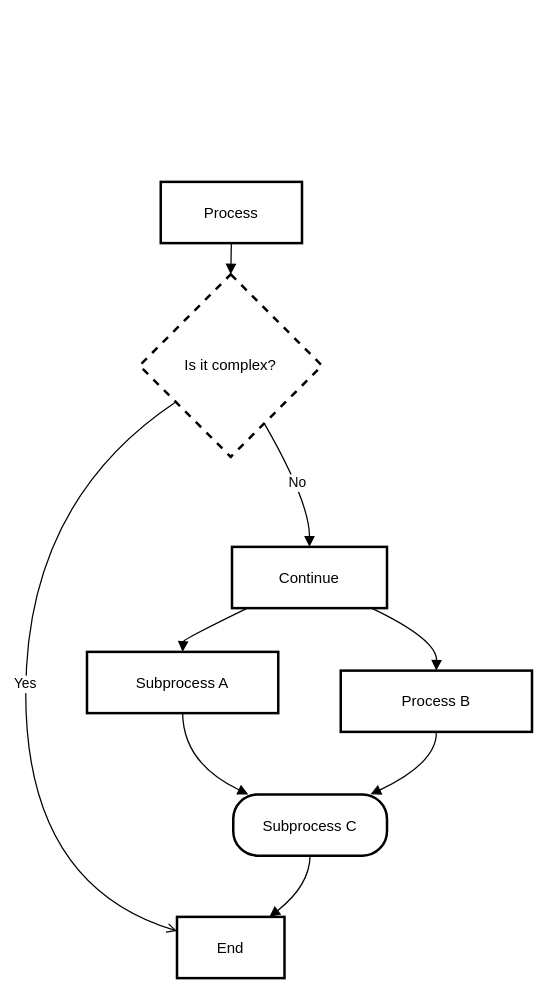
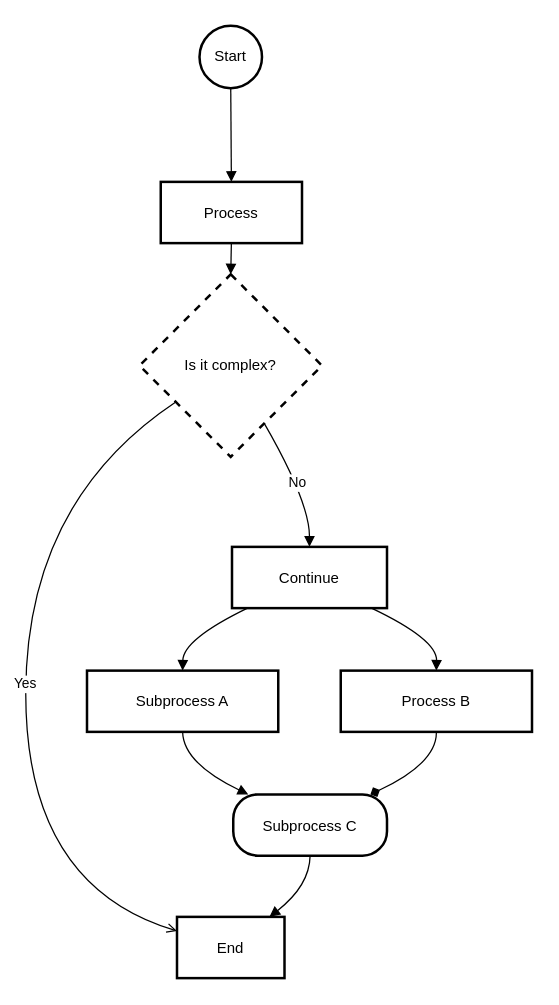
none -> (231, 57)
none -> (231, 130)
(183, 683) -> (183, 701)
(381, 789) -> (381, 789)
